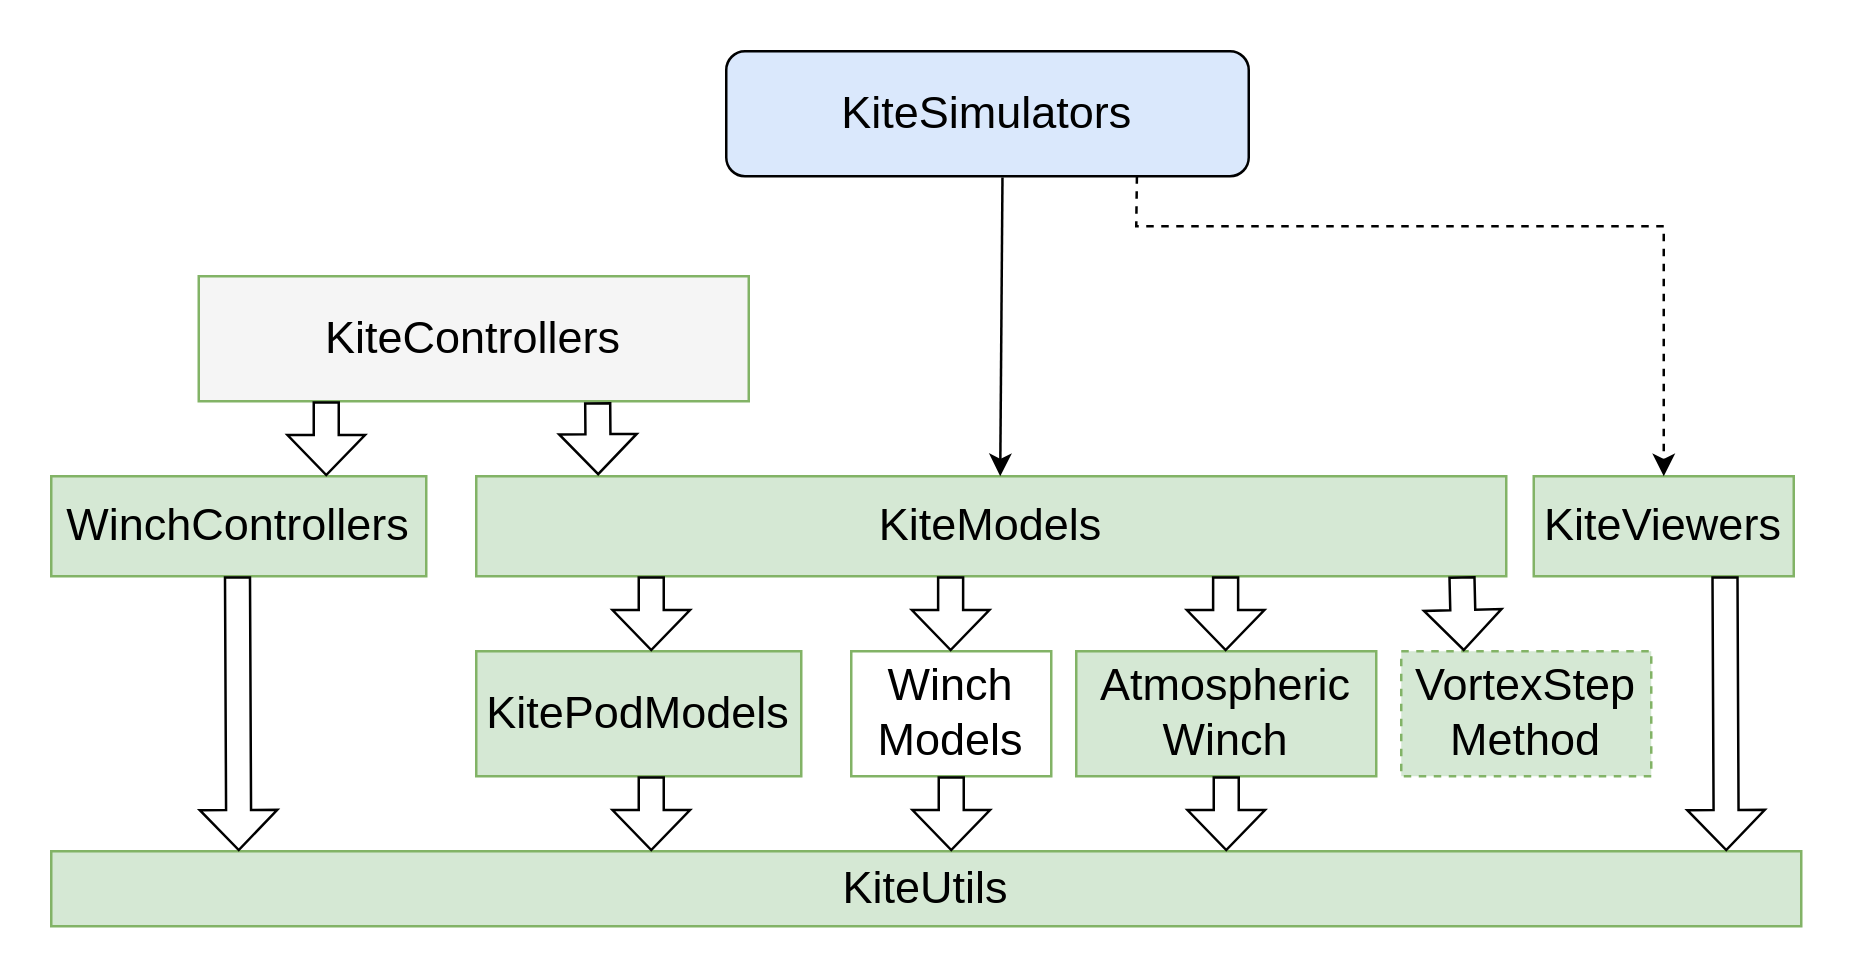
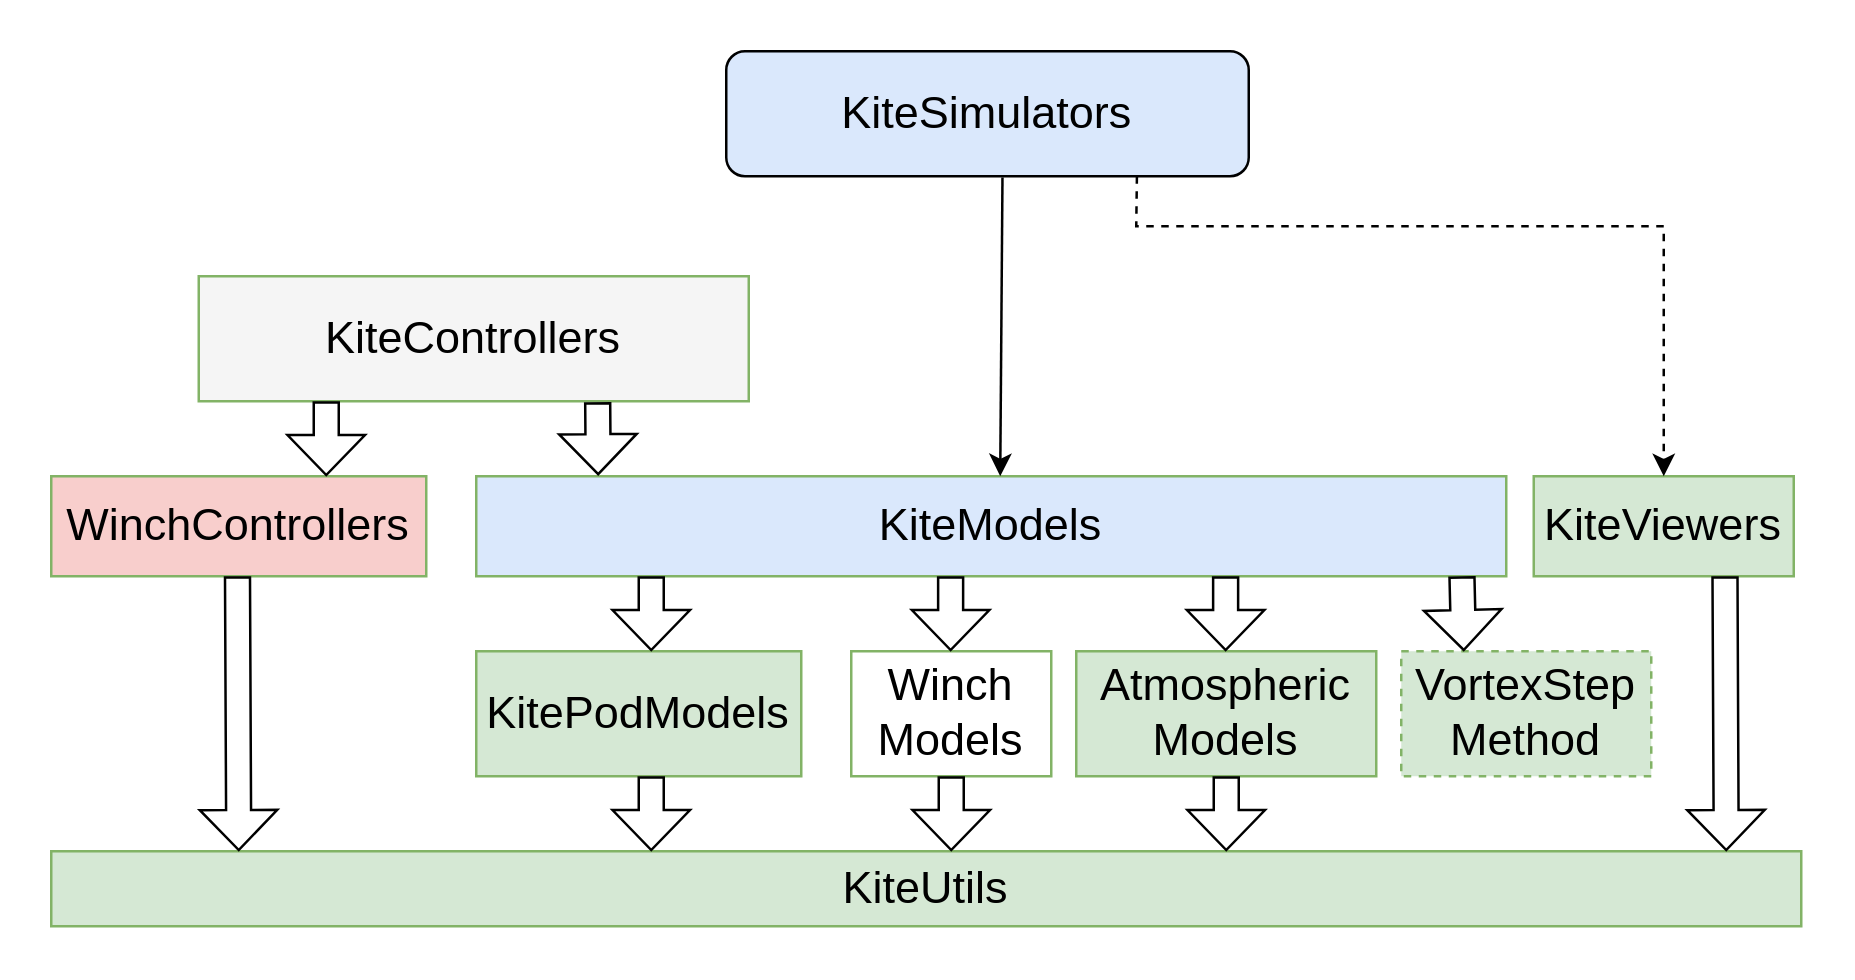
(239, 526) -> (239, 526)
(991, 526) -> (991, 526)
(1226, 714) -> (1226, 714)
